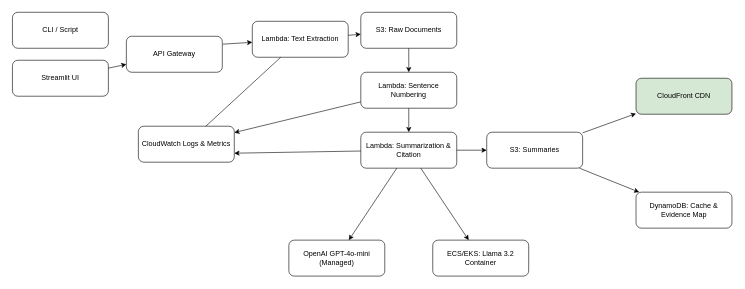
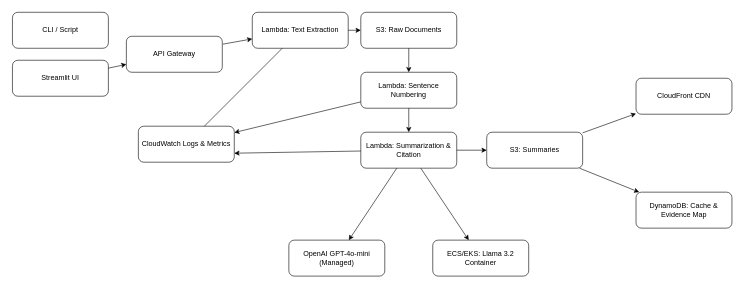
(300, 39) -> (300, 30)
(684, 96) -> (684, 96)
